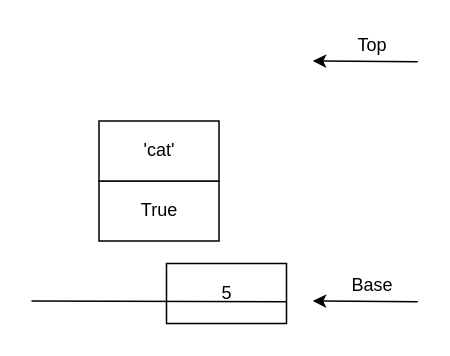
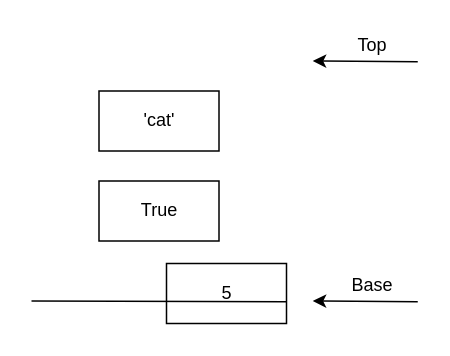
(159, 151) -> (159, 121)
